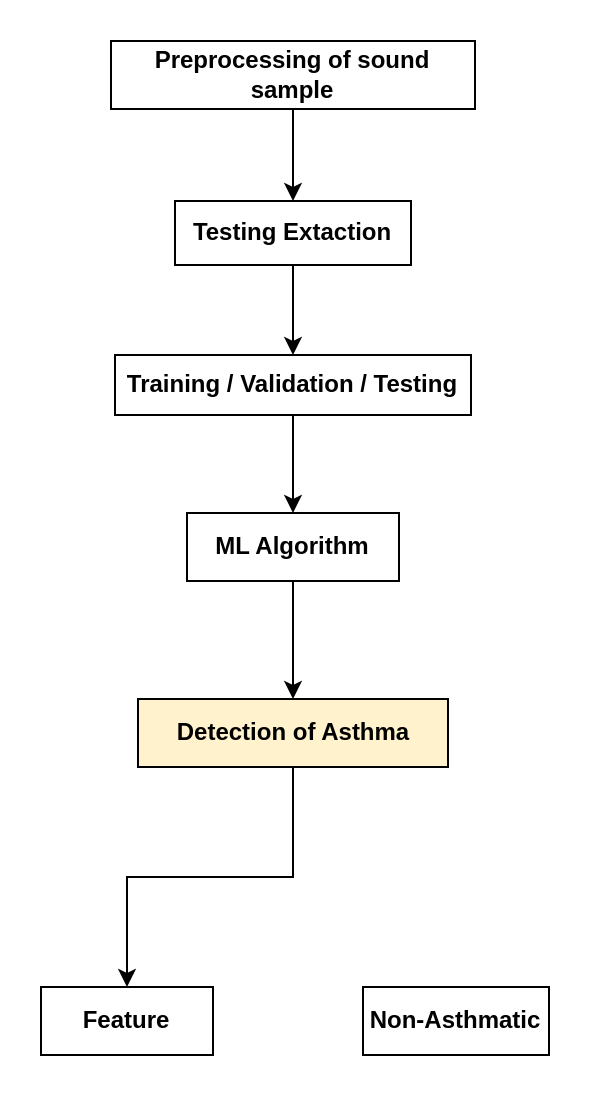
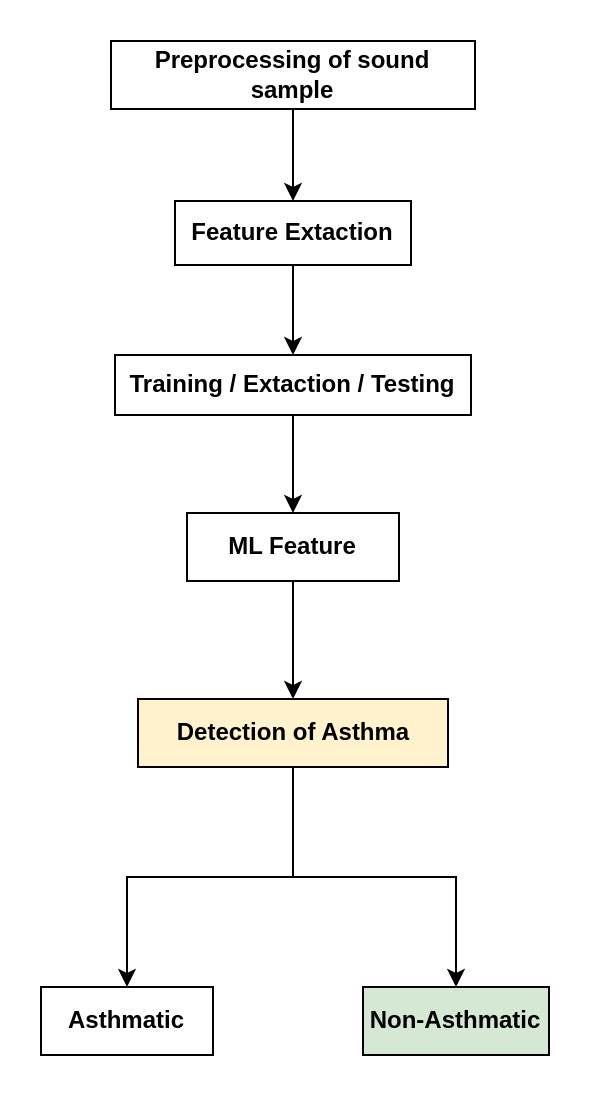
(293, 233) -> (293, 233)
(293, 385) -> (293, 385)
(293, 547) -> (293, 547)
none -> (425, 877)
(127, 1021) -> (127, 1021)
(456, 1021) -> (456, 1021)
